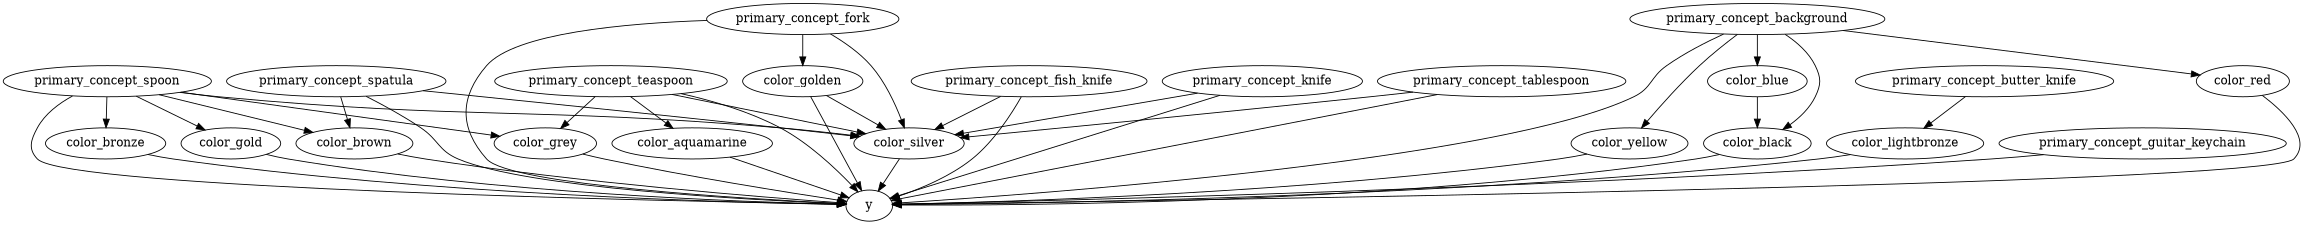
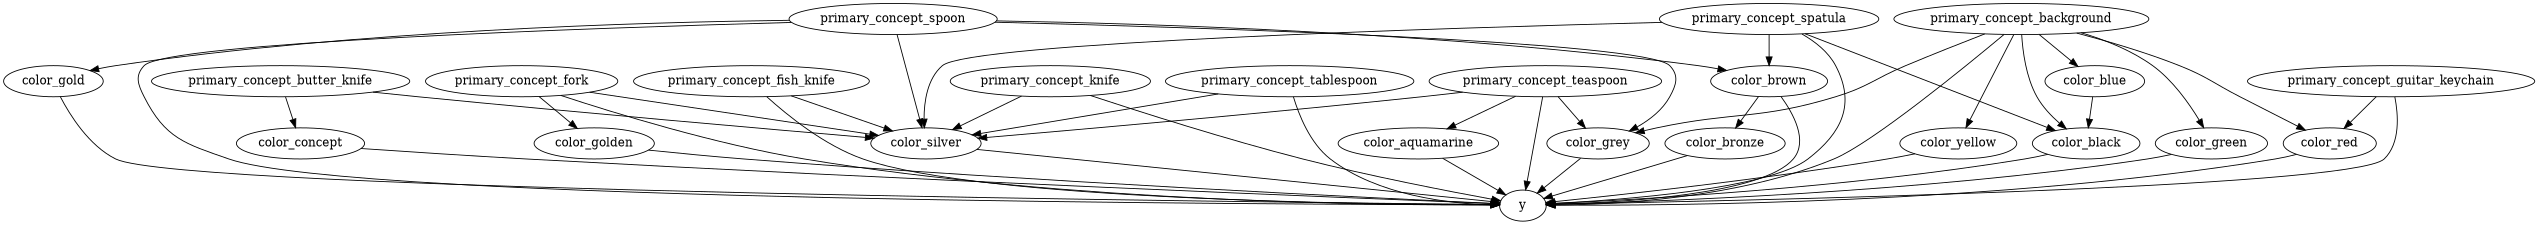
none -> (1926, 81)
none -> (1820, 101)
(107, 108) -> (1750, 109)
none -> (2363, 109)
(852, 110) -> (594, 113)
(1905, 143) -> (300, 143)
none -> (2211, 143)
